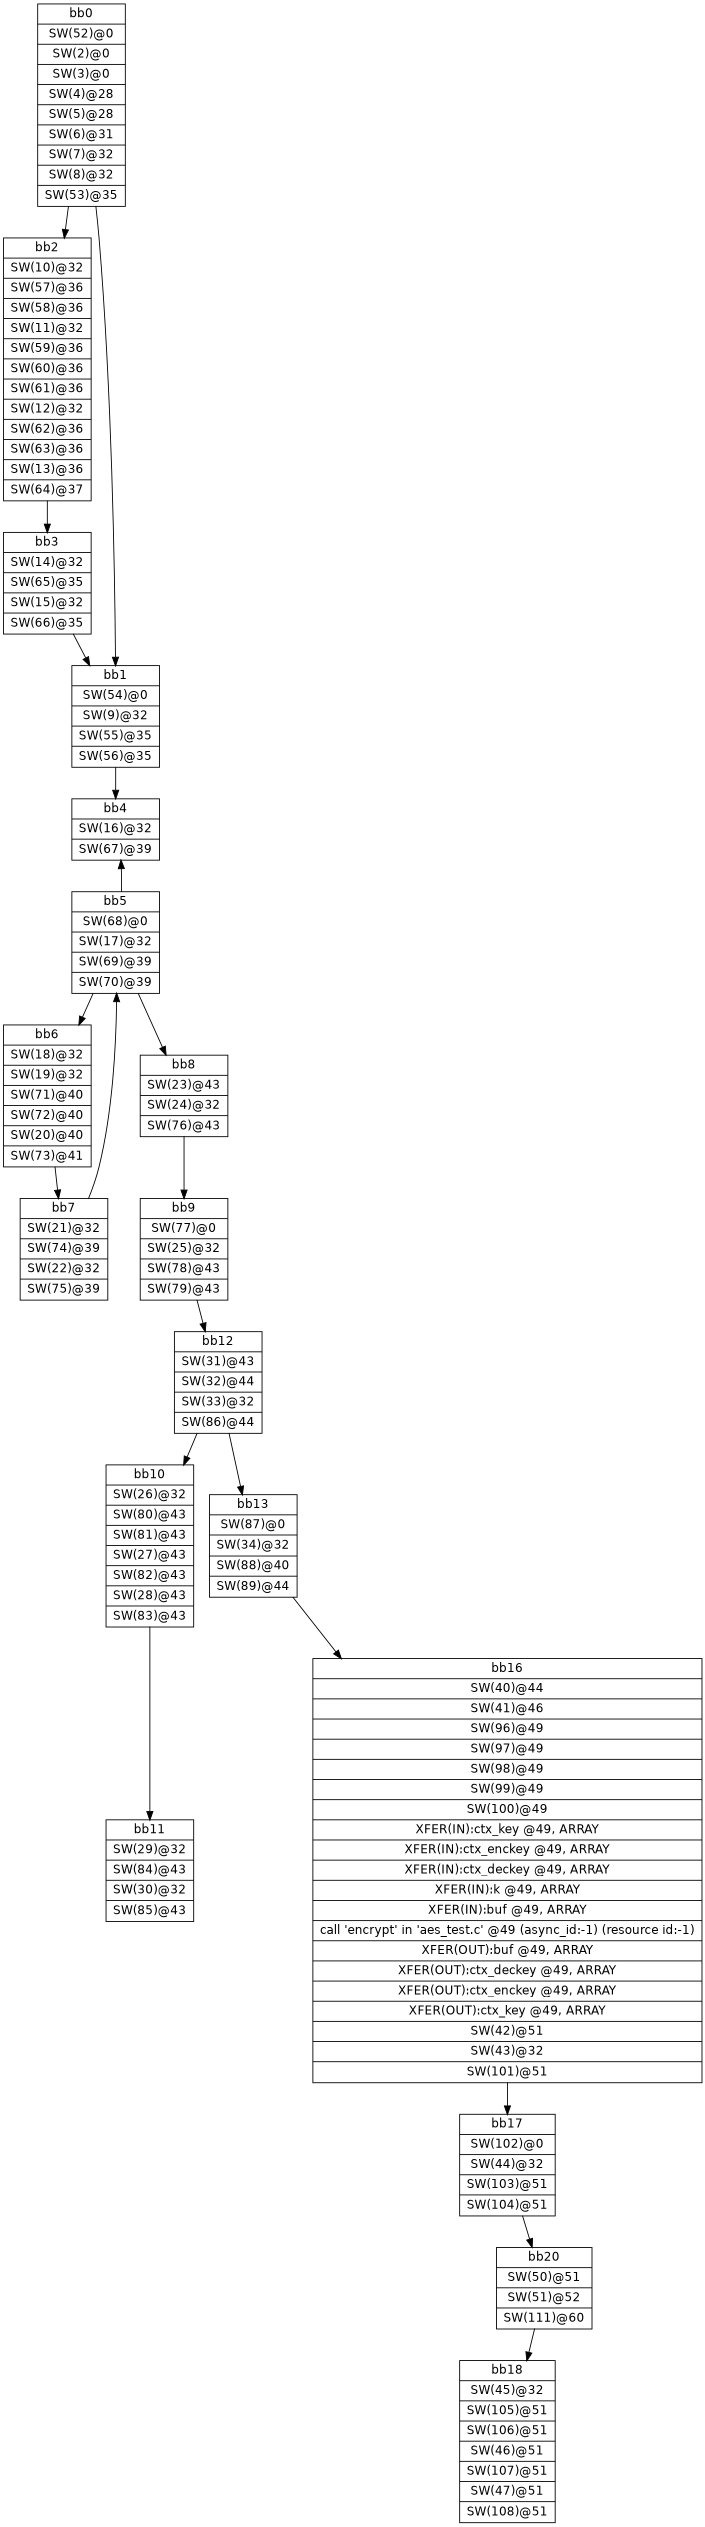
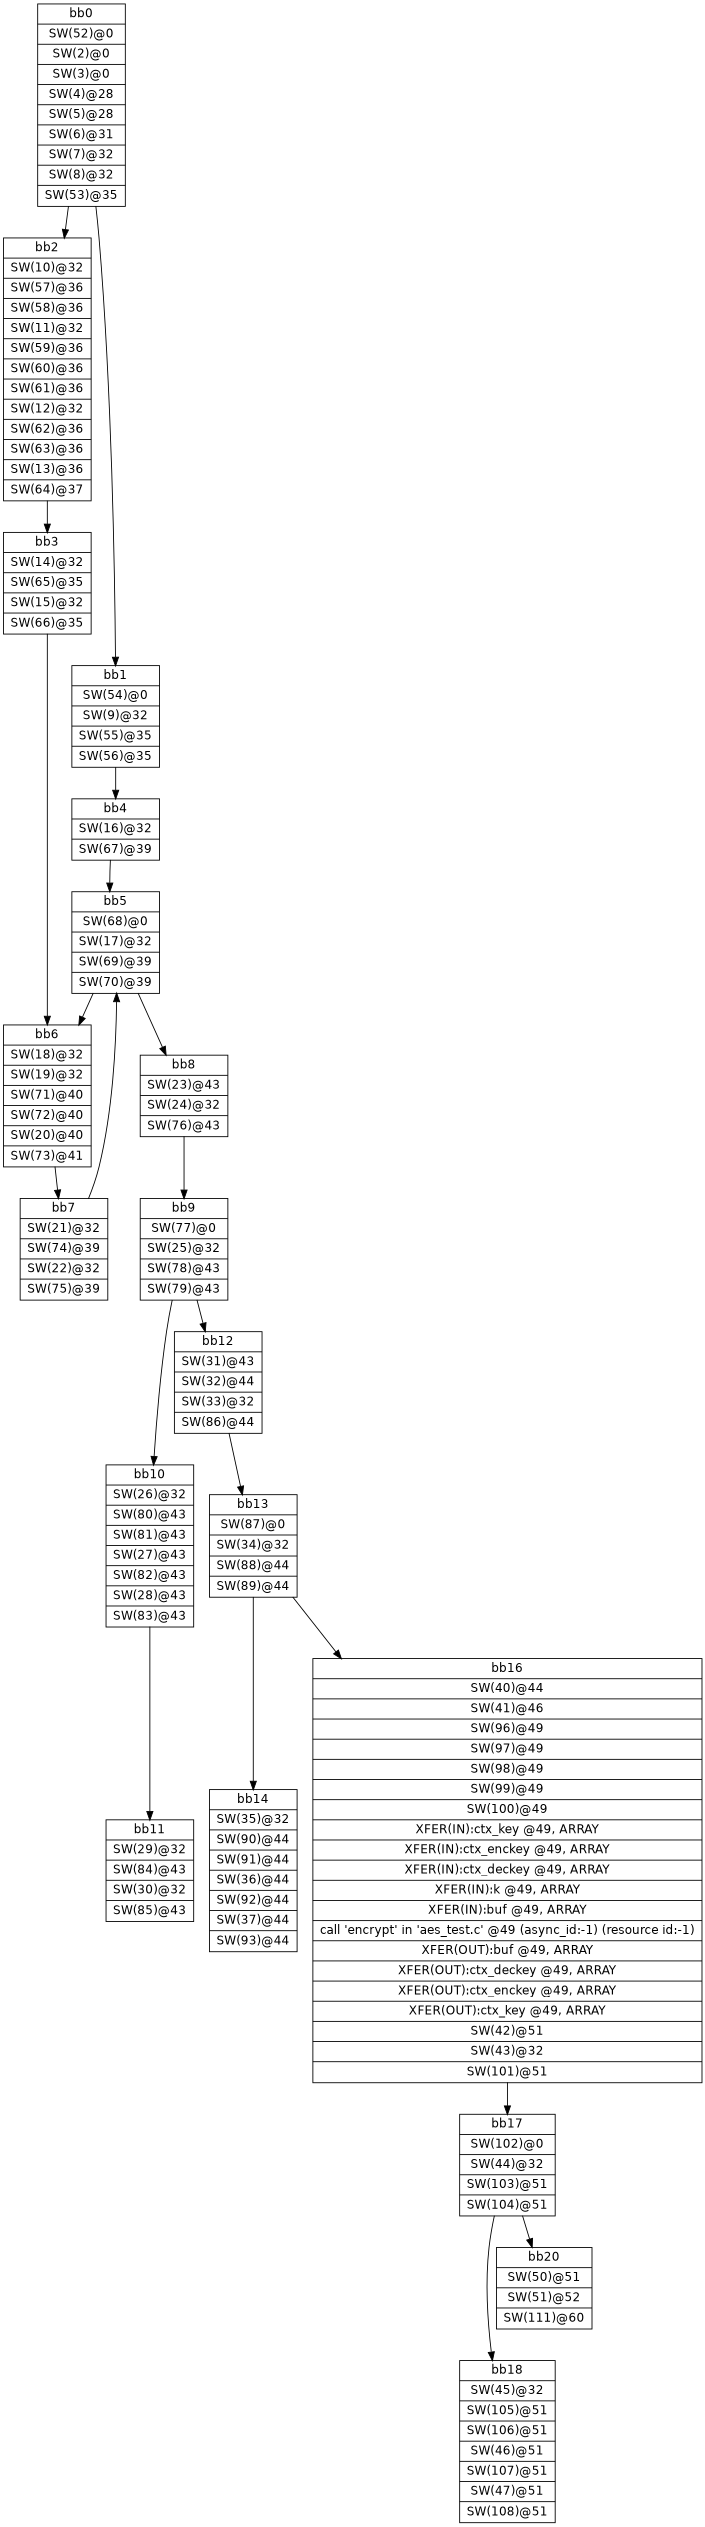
(79, 646) -> (47, 825)
(122, 880) -> (110, 871)
(192, 1445) -> (161, 1378)
(253, 1566) -> (253, 1566)
none -> (253, 1871)
(532, 2340) -> (487, 2283)
